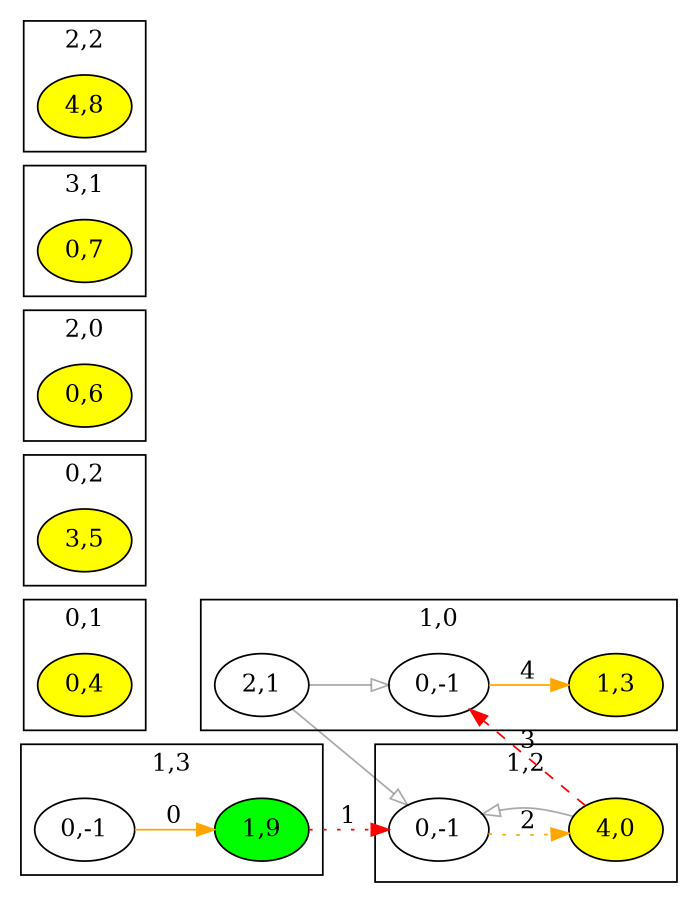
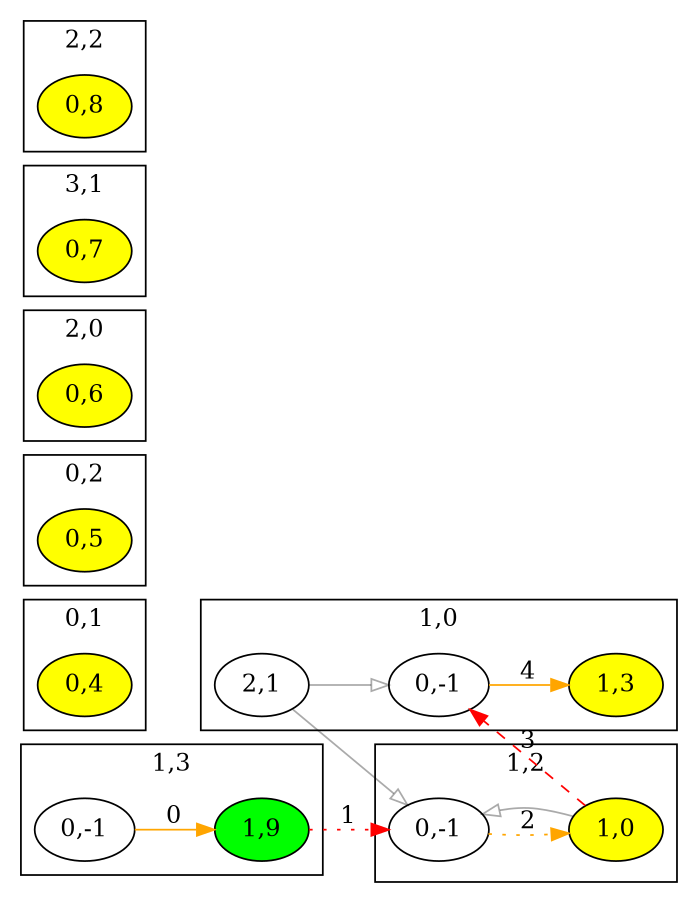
(85, 106) -> (85, 106)
(85, 540) -> (85, 540)
(616, 830) -> (616, 830)
